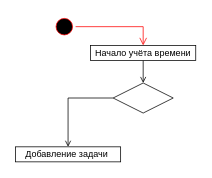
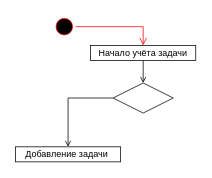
(143, 53) -> (143, 53)
